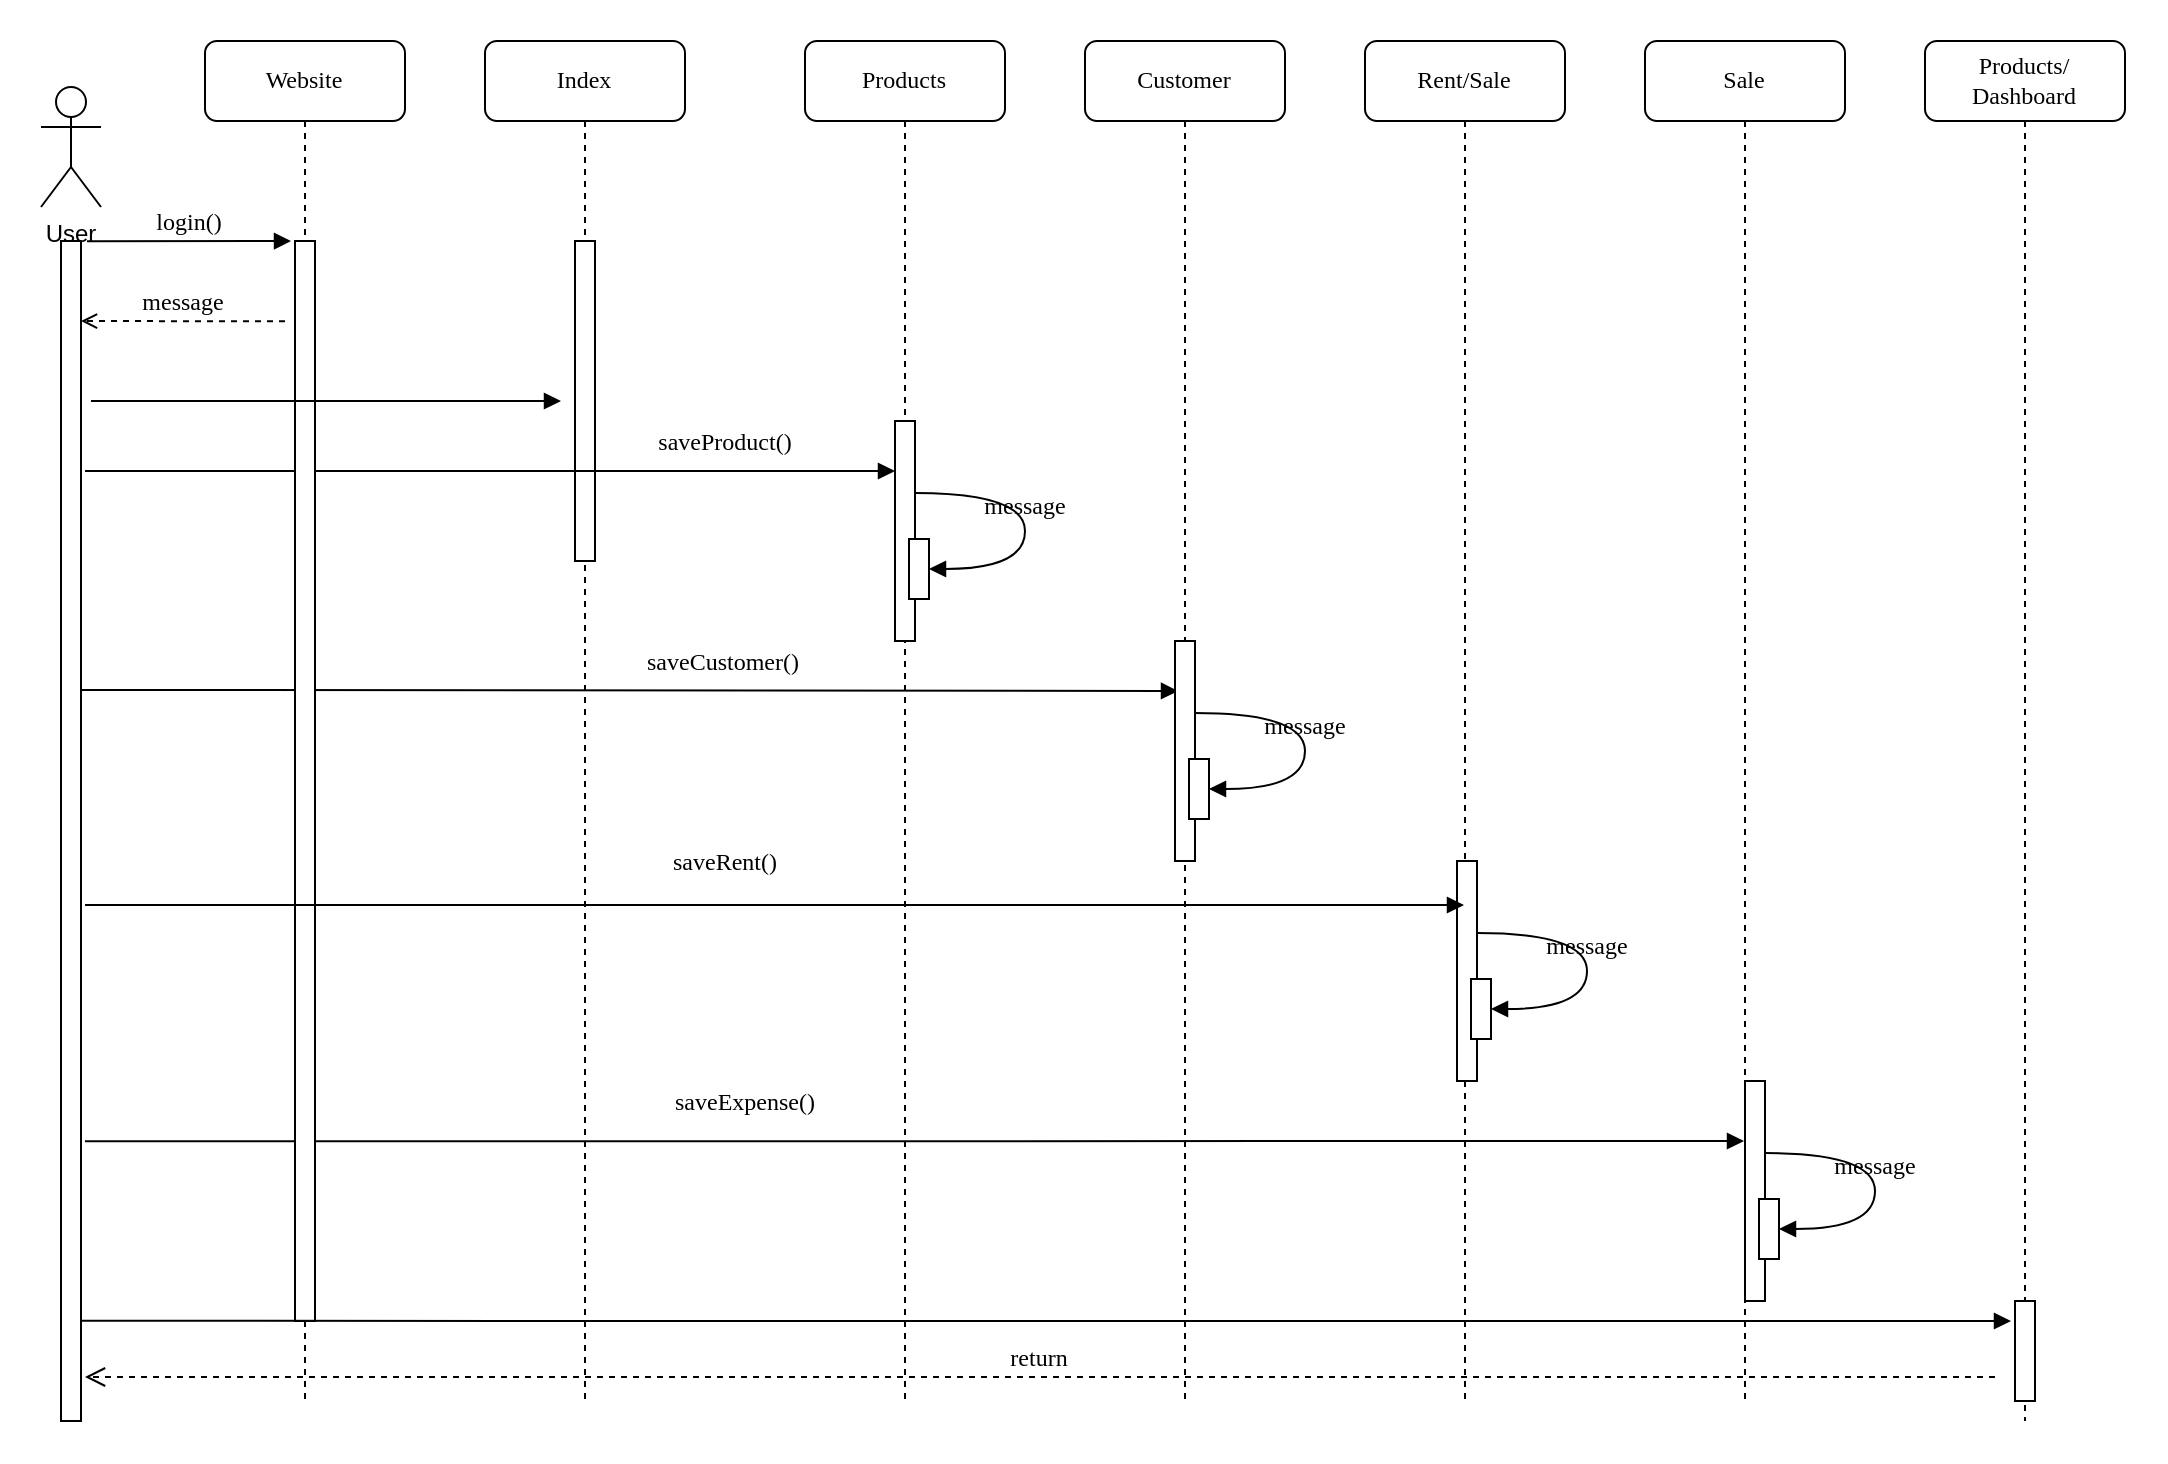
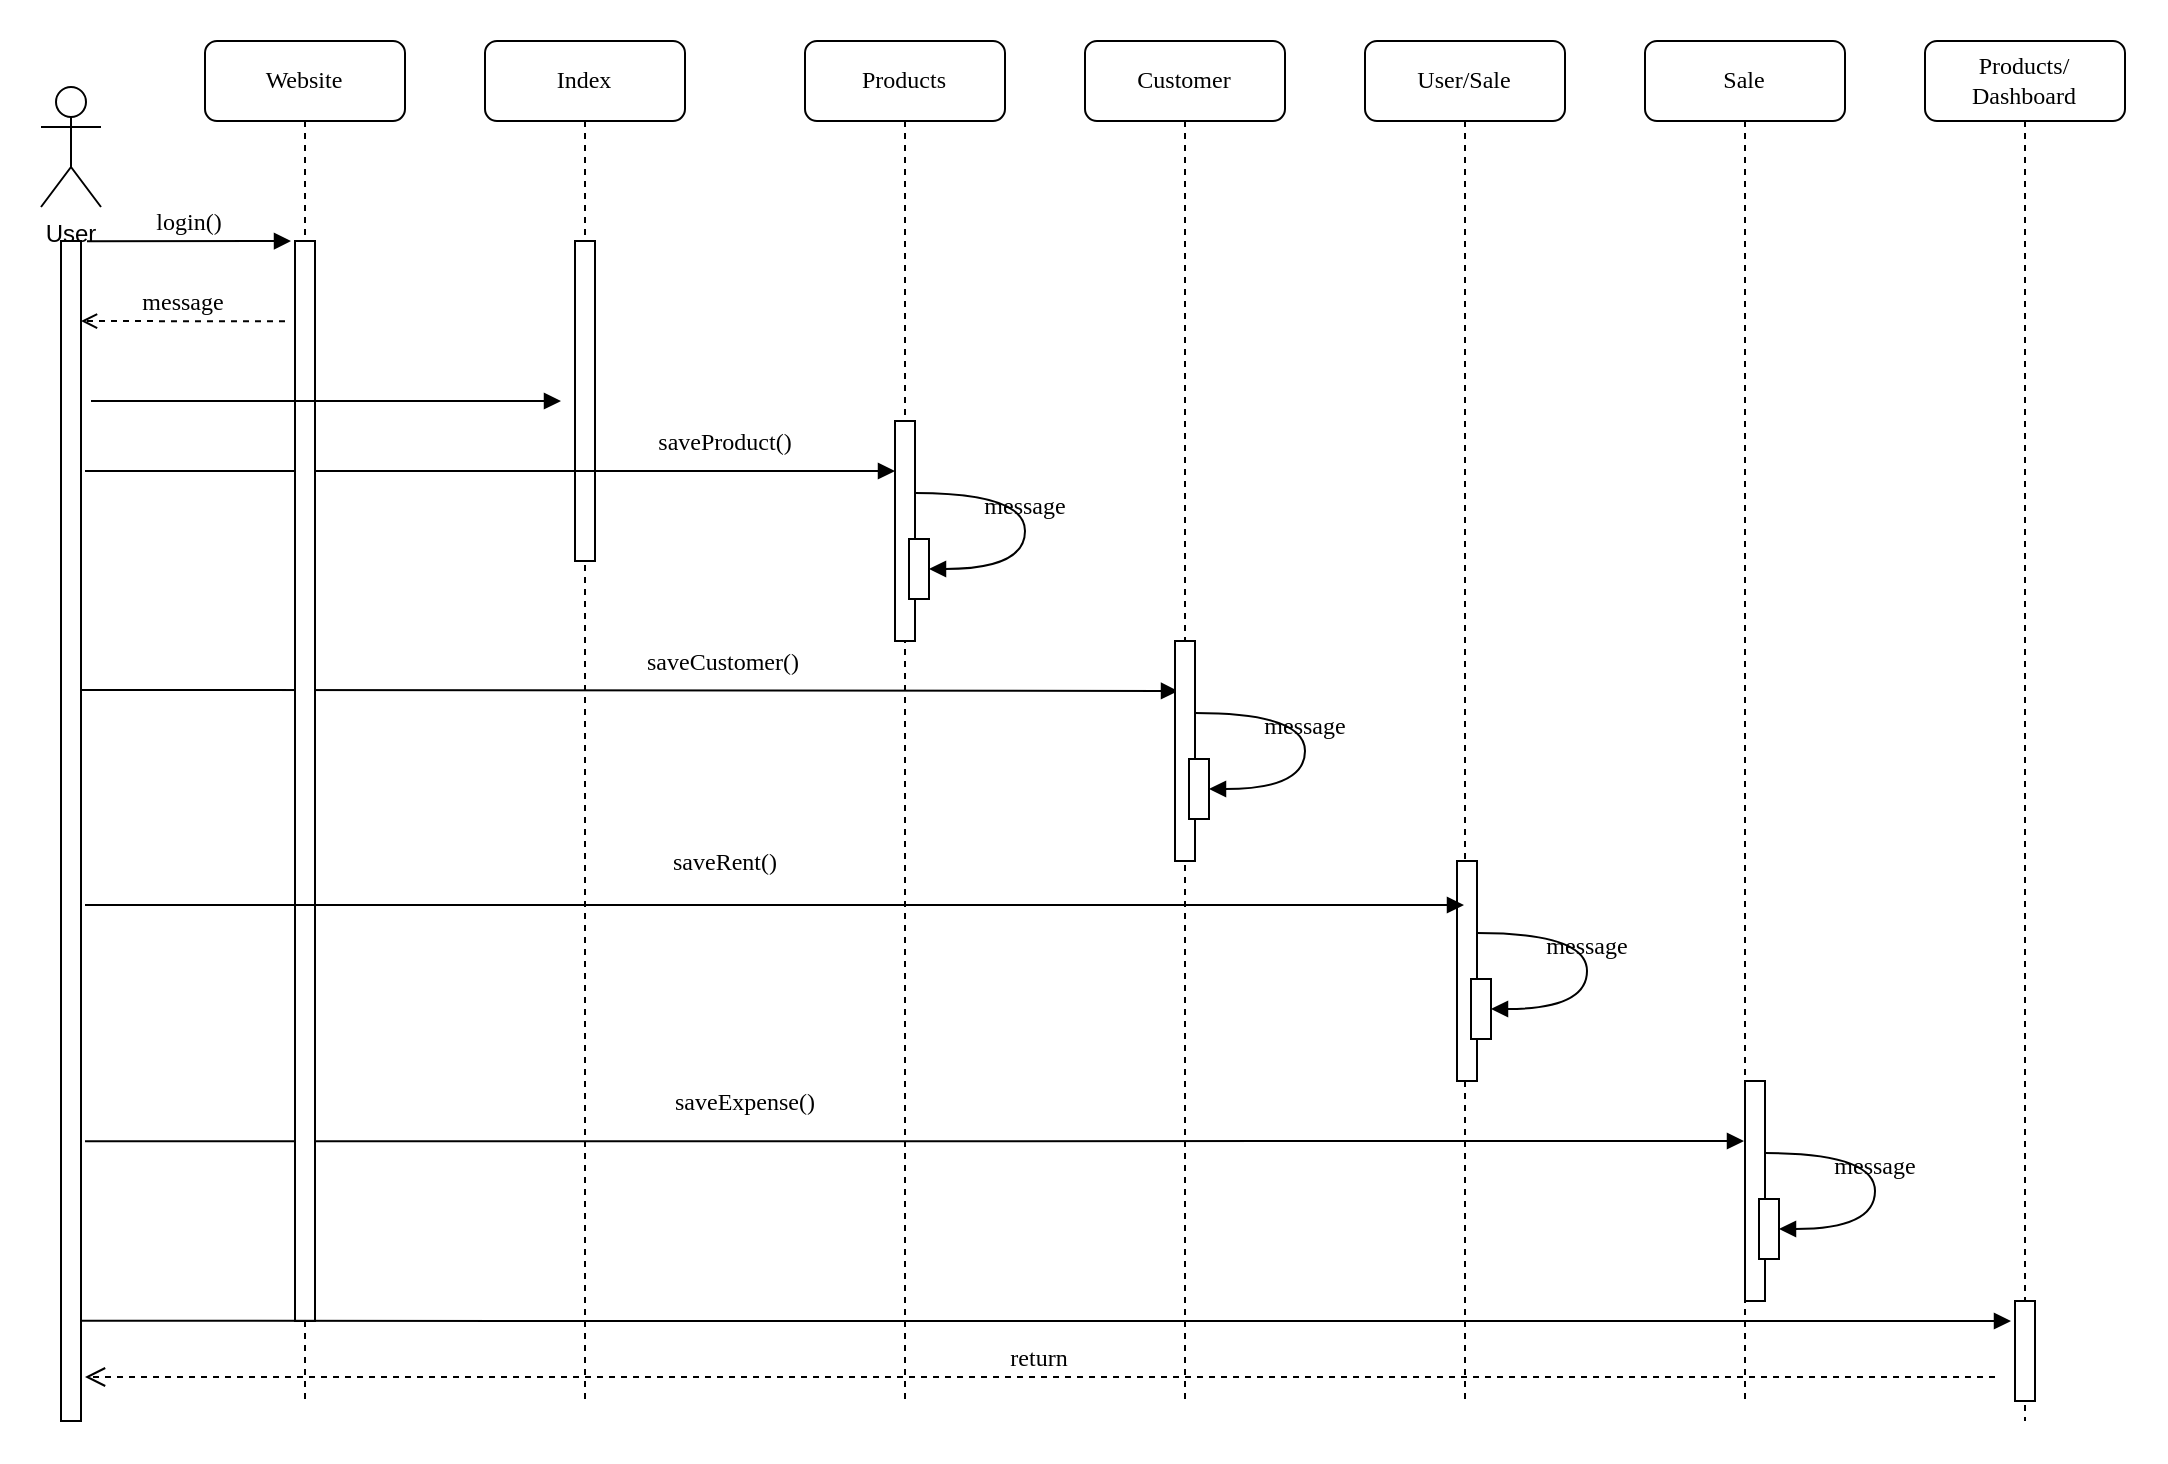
(1465, 81) -> (1465, 81)
